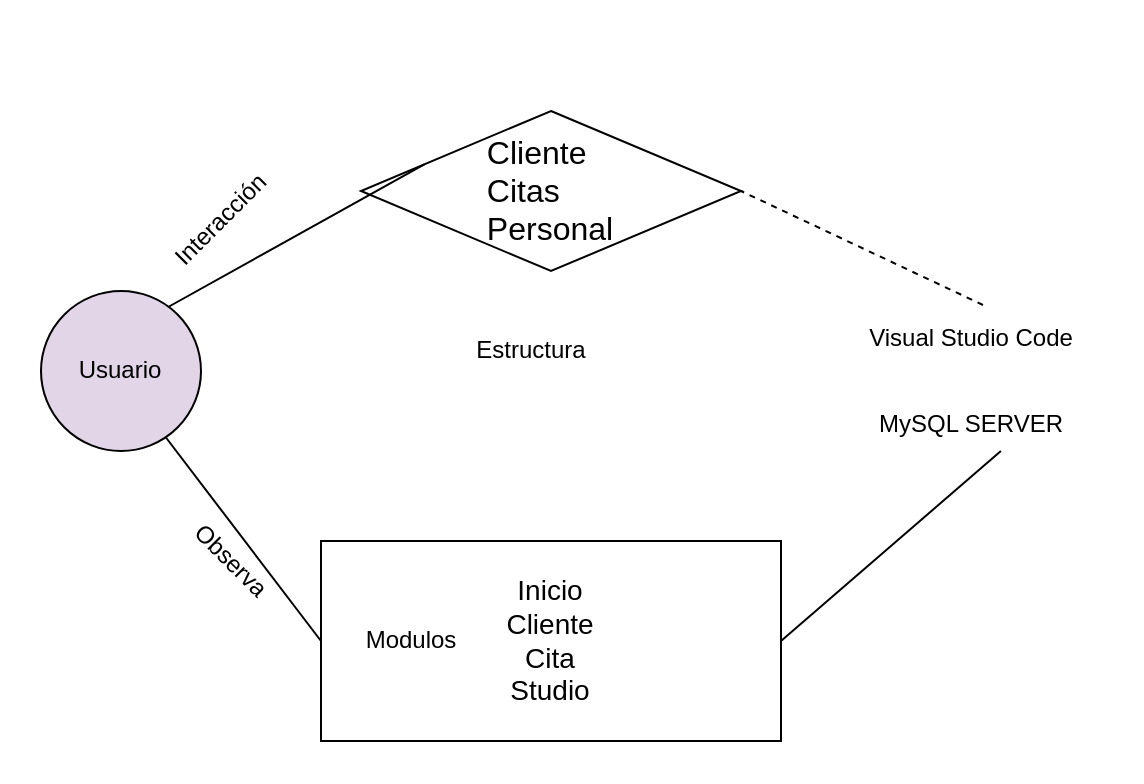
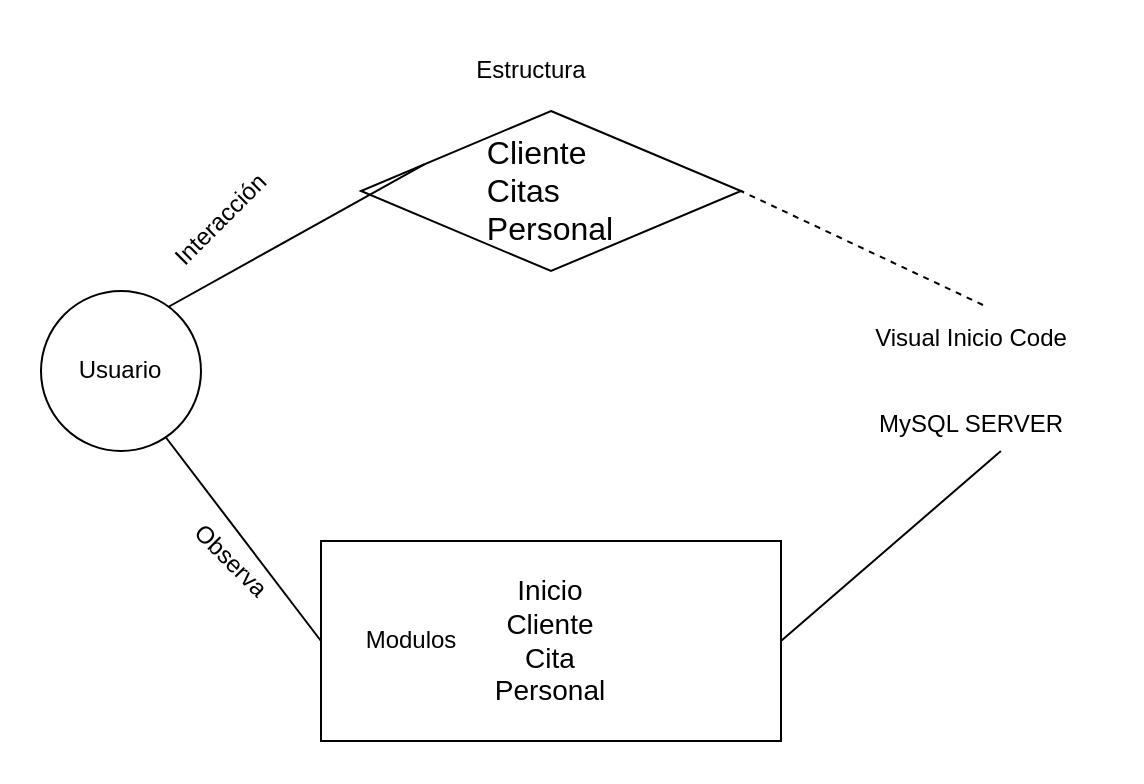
(531, 351) -> (531, 71)
(121, 371) -> (121, 371)
(972, 381) -> (972, 381)
(551, 641) -> (551, 641)
